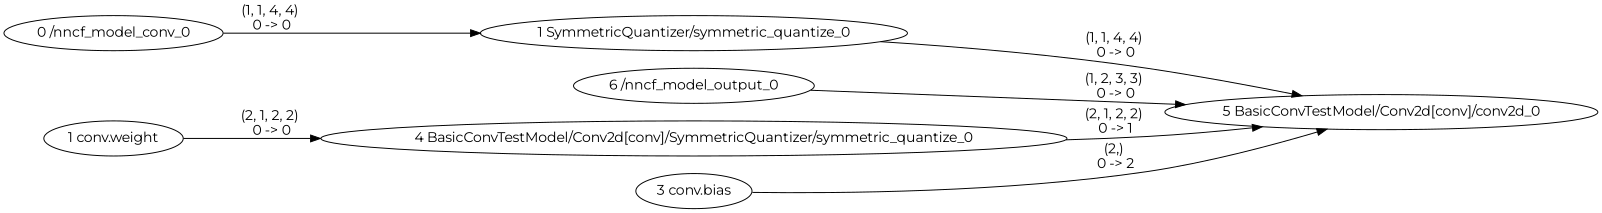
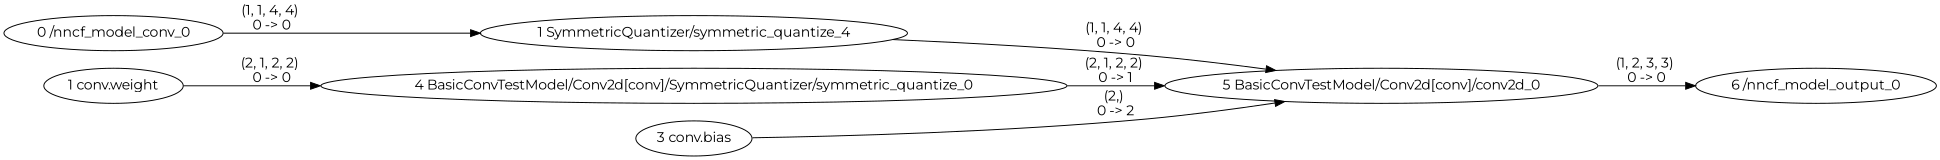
(694, 33) -> (694, 33)
(993, 97) -> (1642, 86)
